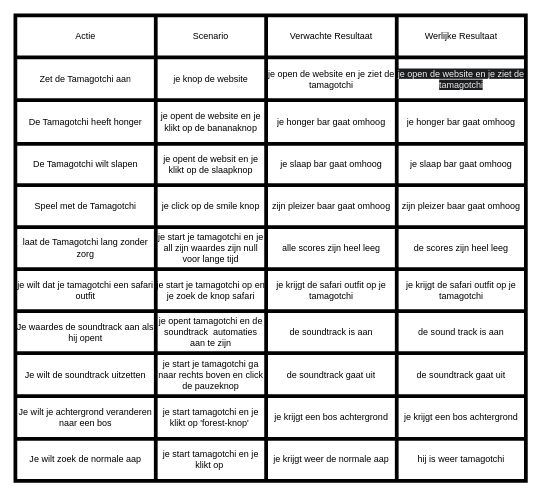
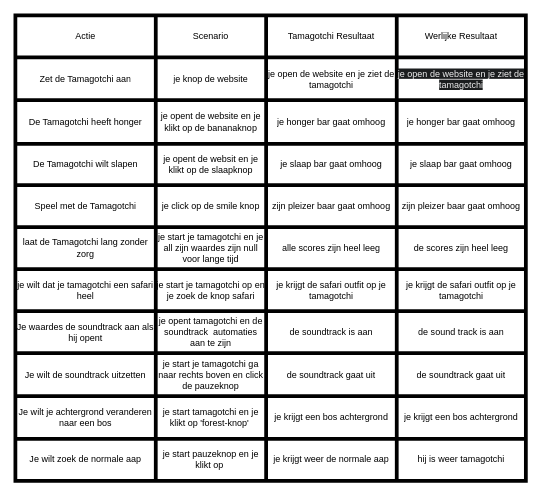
(331, 36) -> (331, 36)
(86, 290) -> (86, 290)
(211, 459) -> (211, 459)
